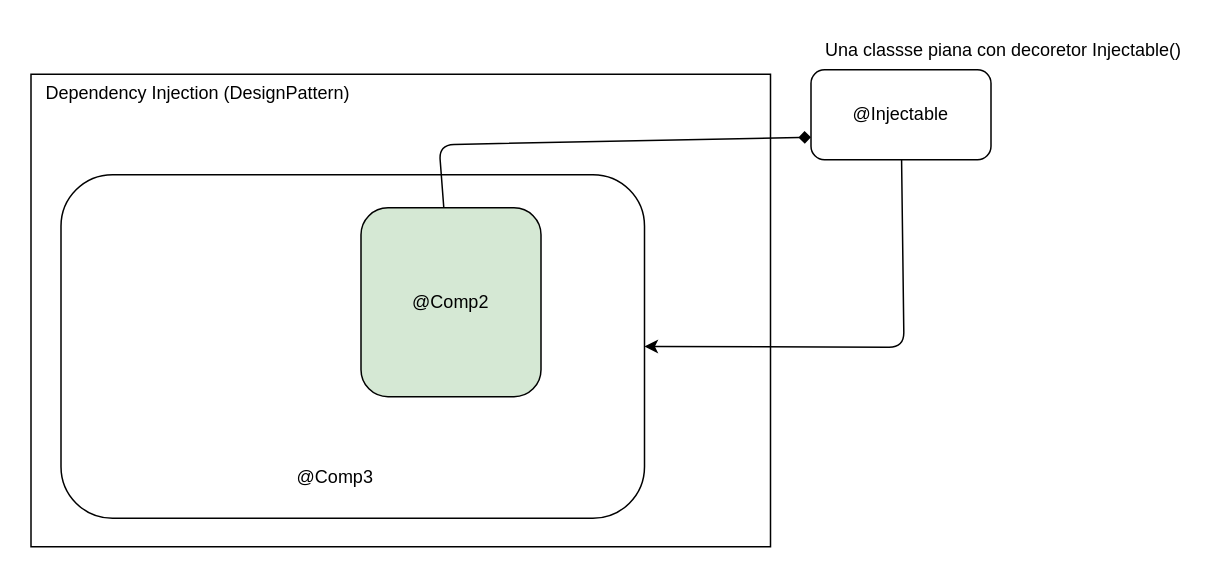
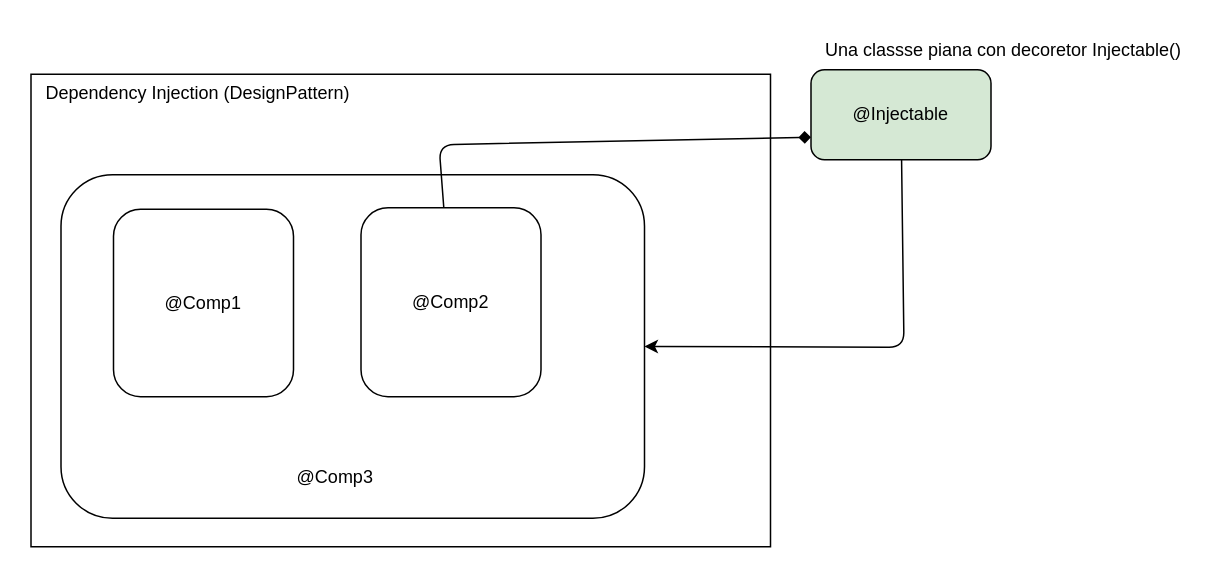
(901, 115) -> (901, 115)
(451, 302) -> (451, 302)
none -> (203, 303)
